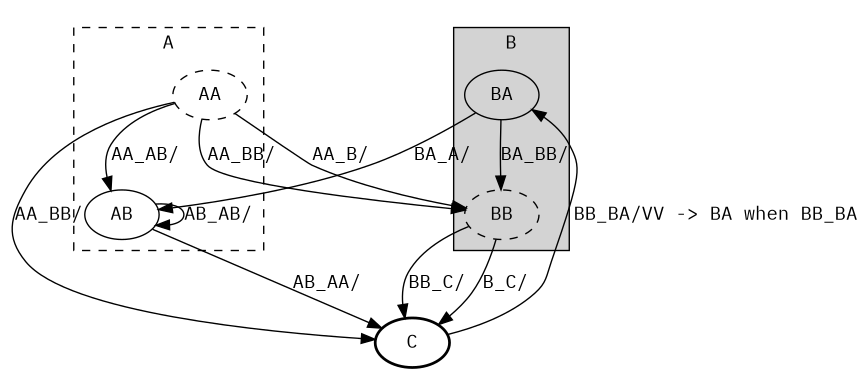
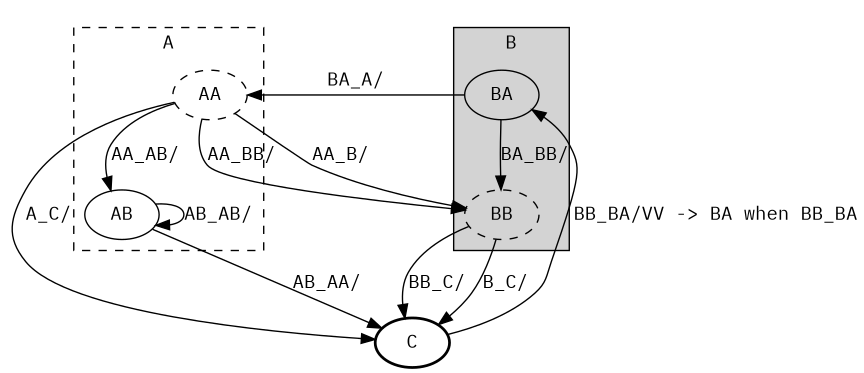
(322, 180) -> (363, 95)
(49, 215) -> (49, 215)
